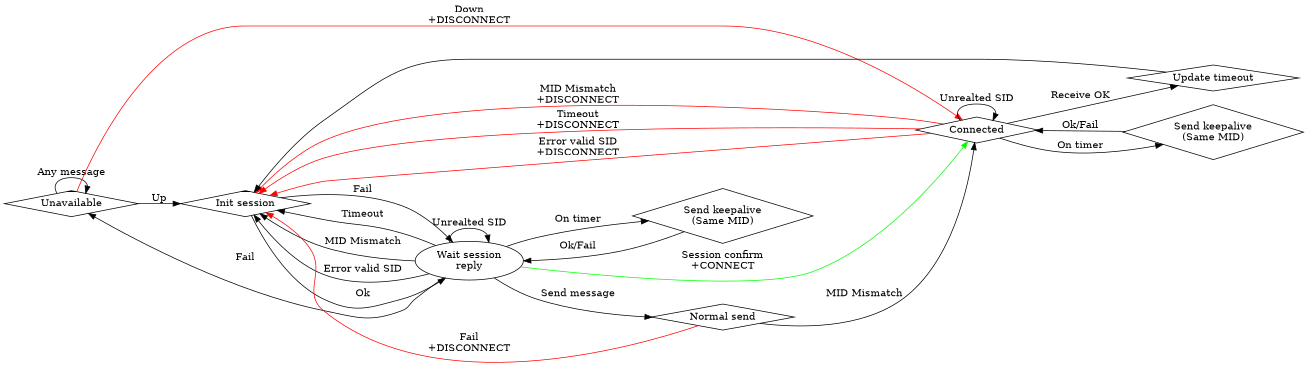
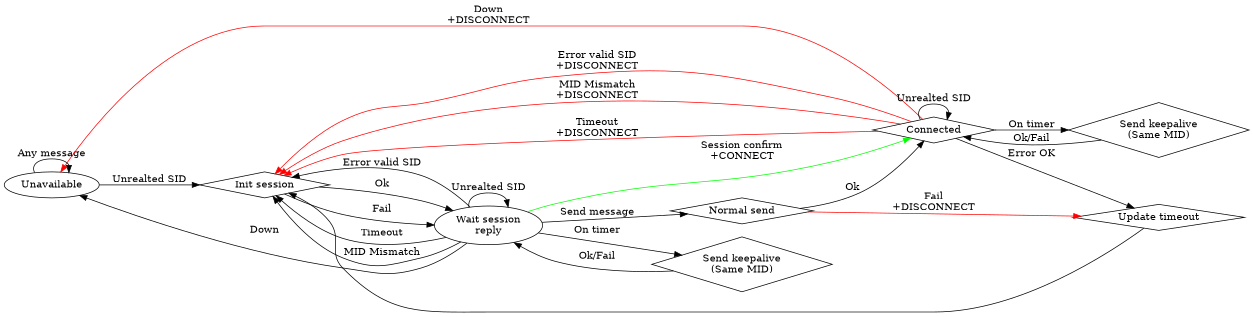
(486, 26) -> (481, 26)
(1080, 96) -> (1032, 153)
(159, 198) -> (149, 179)
(71, 204) -> (52, 185)
(245, 257) -> (265, 230)
(864, 294) -> (852, 187)
(449, 359) -> (941, 214)
